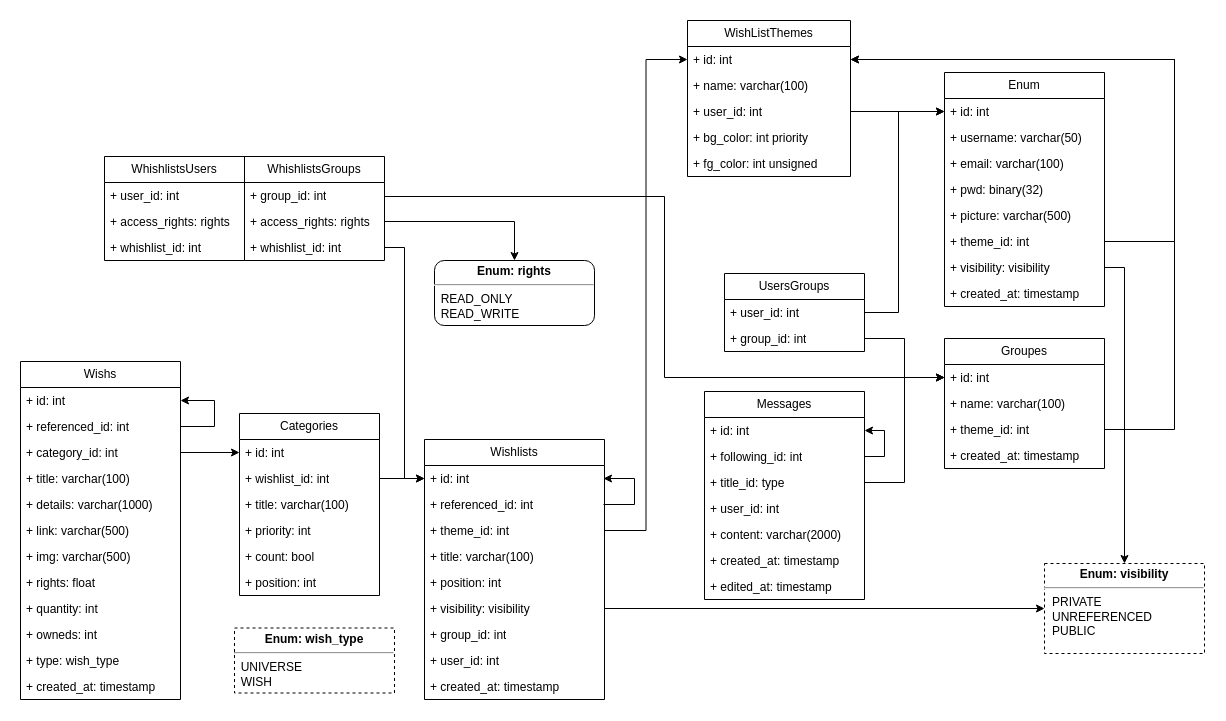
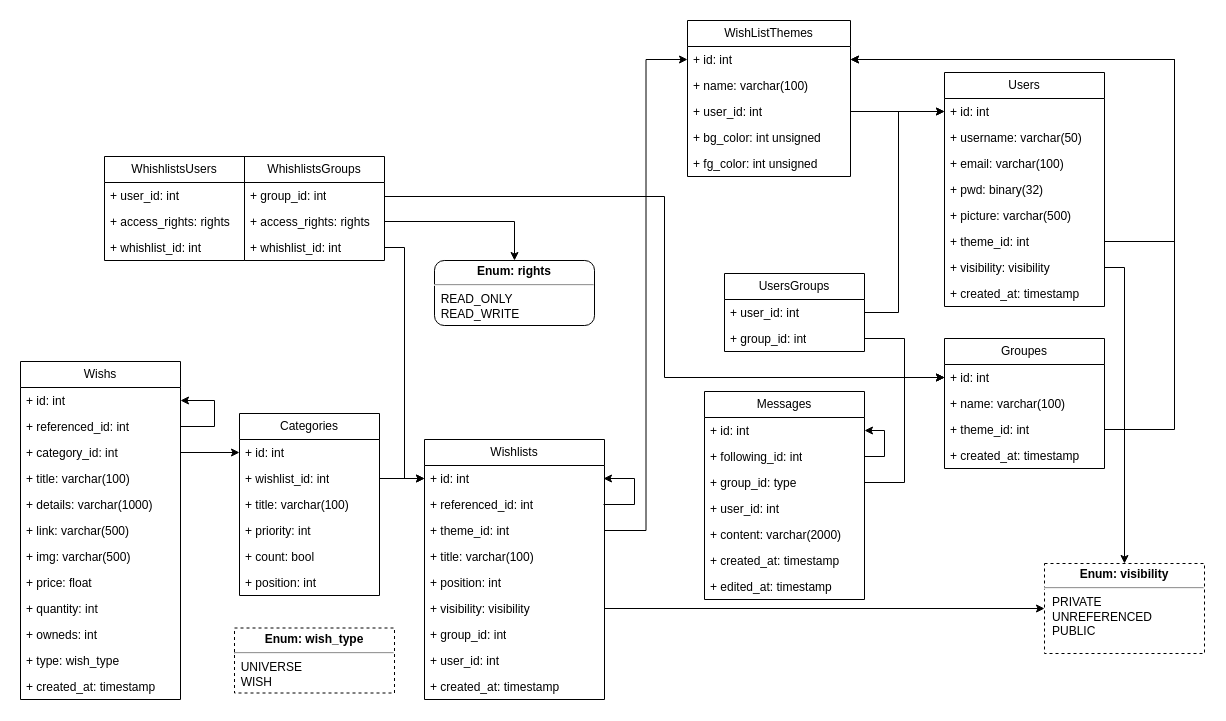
(1025, 86) -> (1025, 86)
(762, 139) -> (763, 139)
(755, 484) -> (758, 484)
(69, 584) -> (66, 584)
